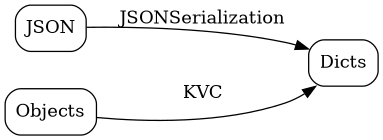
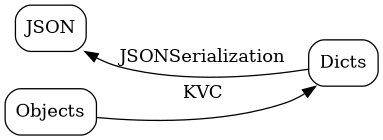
(192, 30) -> (201, 77)
